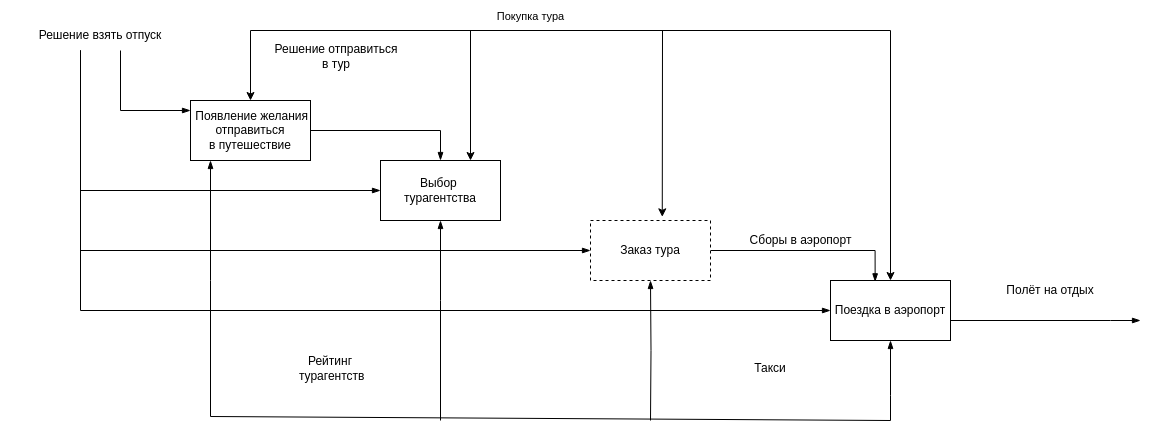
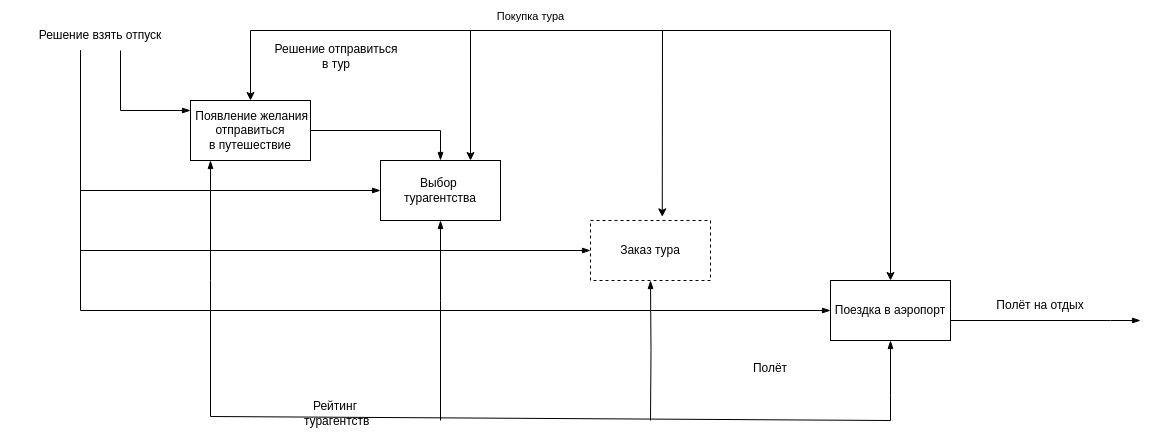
(804, 251) -> none
(1051, 291) -> (1041, 306)
(331, 368) -> (336, 413)
(771, 369) -> (771, 369)
